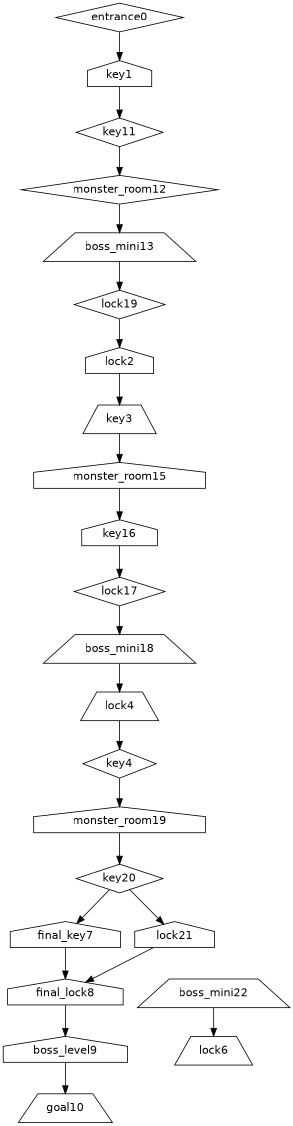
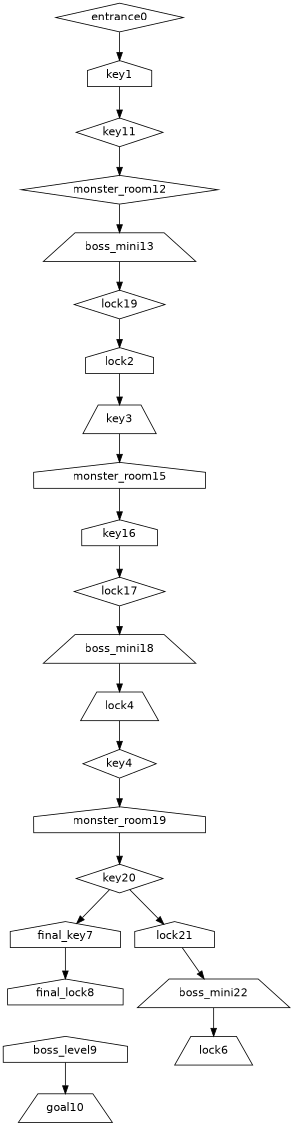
(123, 963) -> (191, 960)
(65, 1017) -> none
